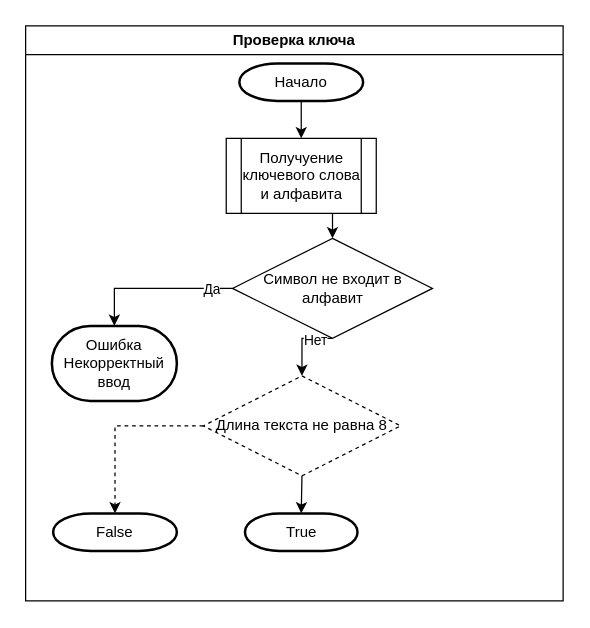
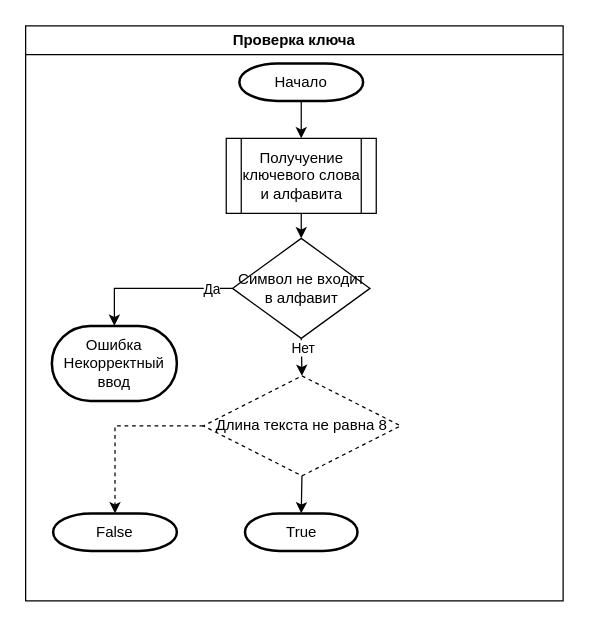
(333, 288) -> (301, 288)
